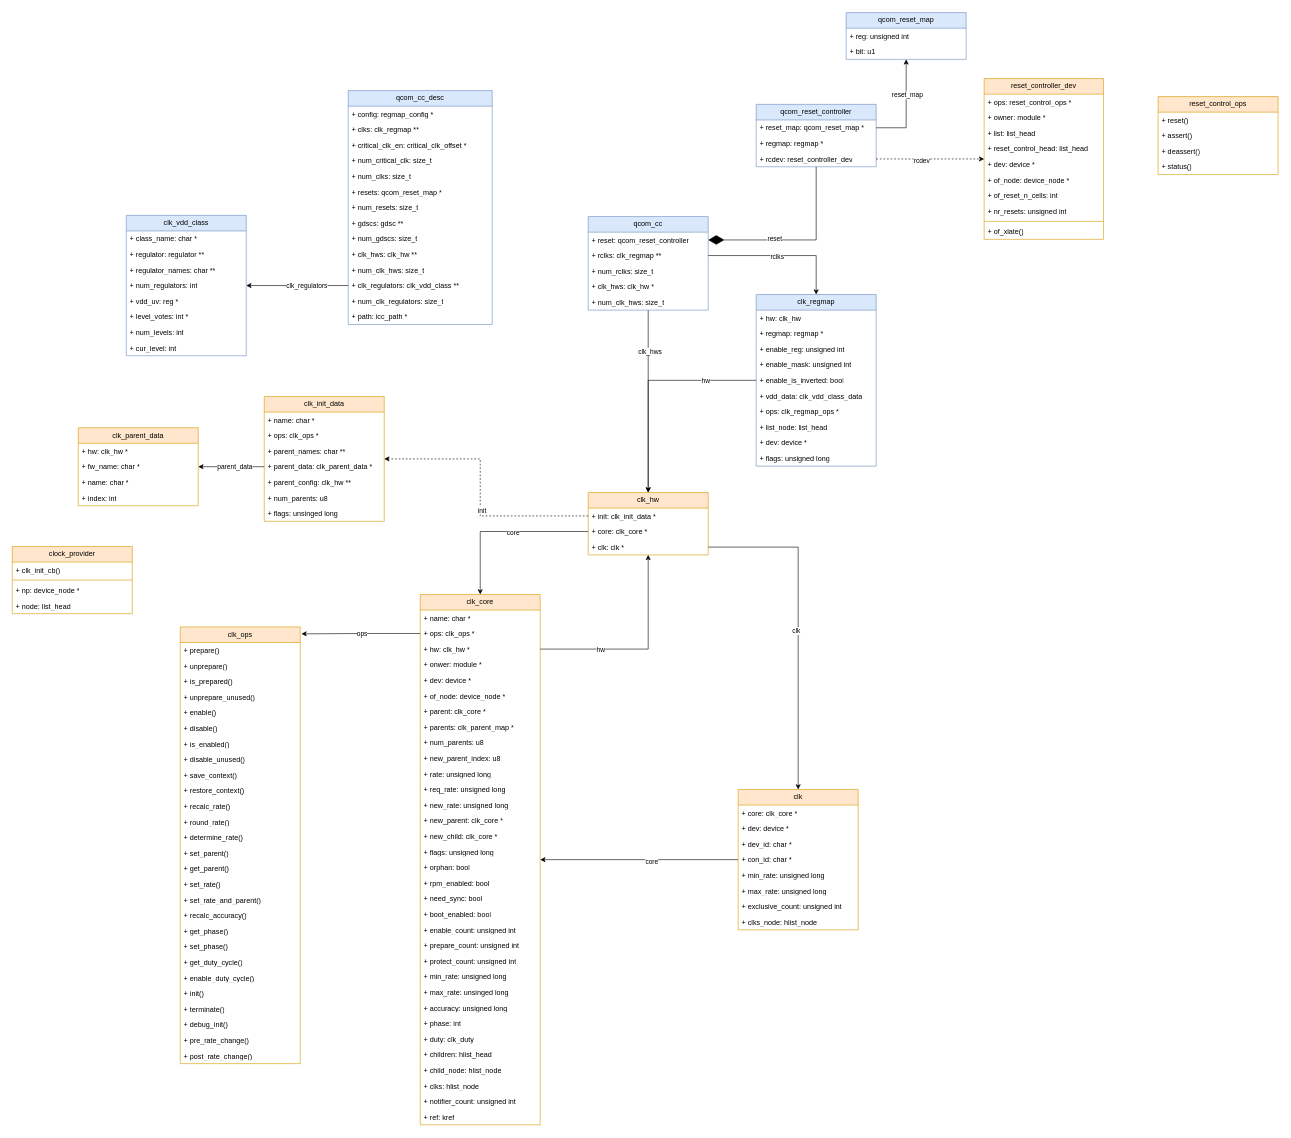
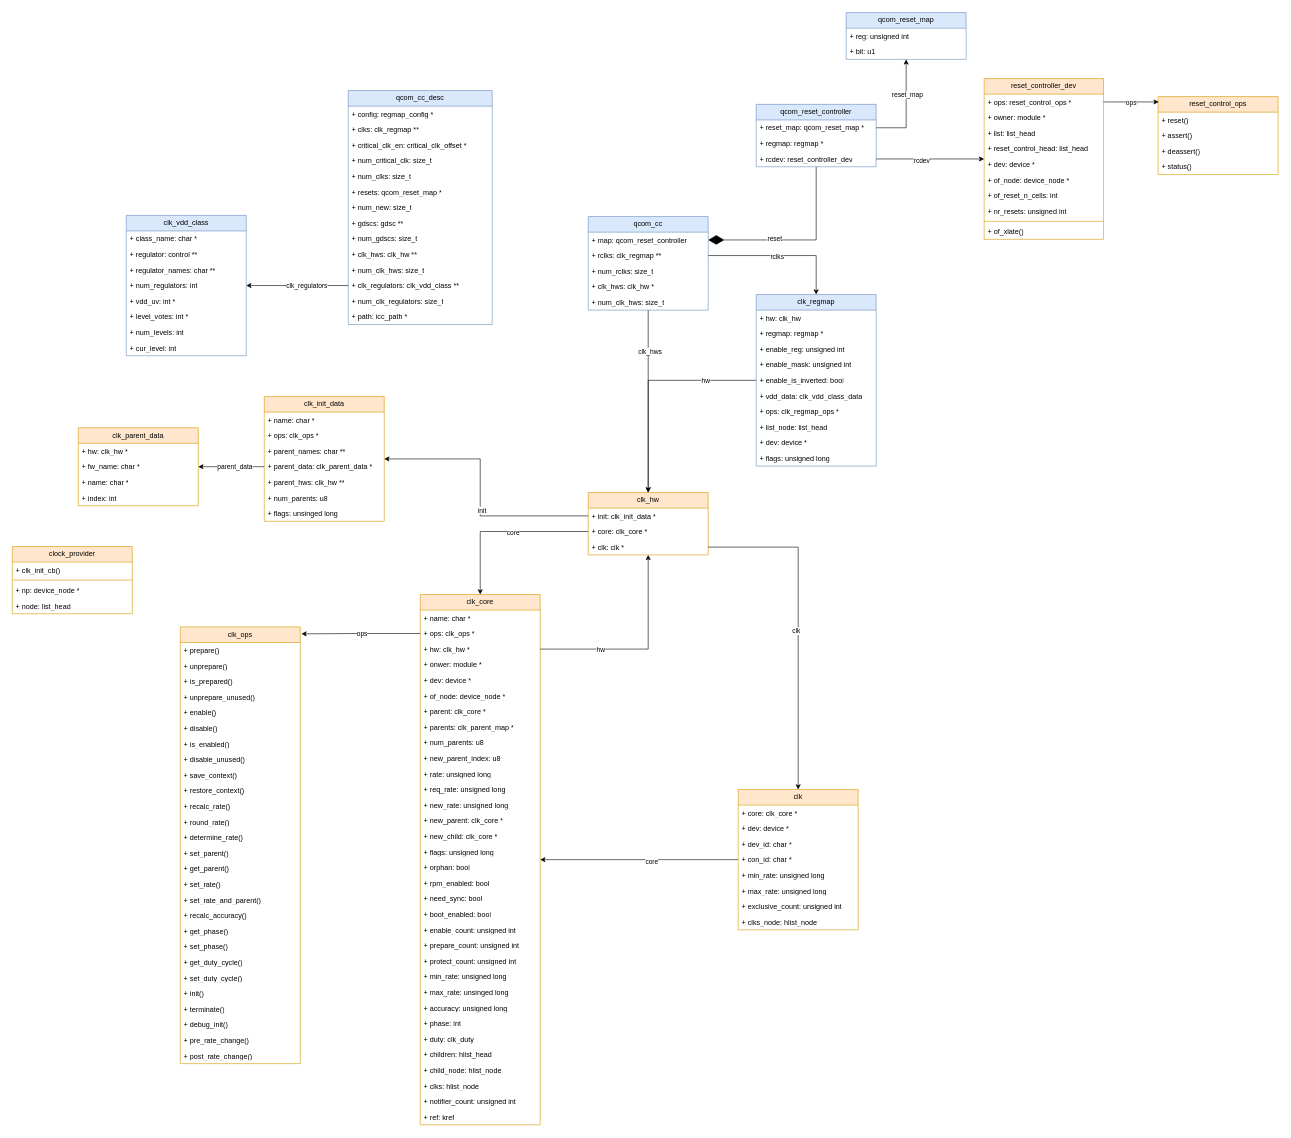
none -> (1130, 102)
(955, 159) -> (955, 159)
(388, 208) -> (382, 208)
(648, 240) -> (644, 240)
(175, 255) -> (171, 255)
(156, 302) -> (155, 302)
(315, 483) -> (310, 483)
(480, 495) -> (480, 495)
(223, 978) -> (218, 978)
